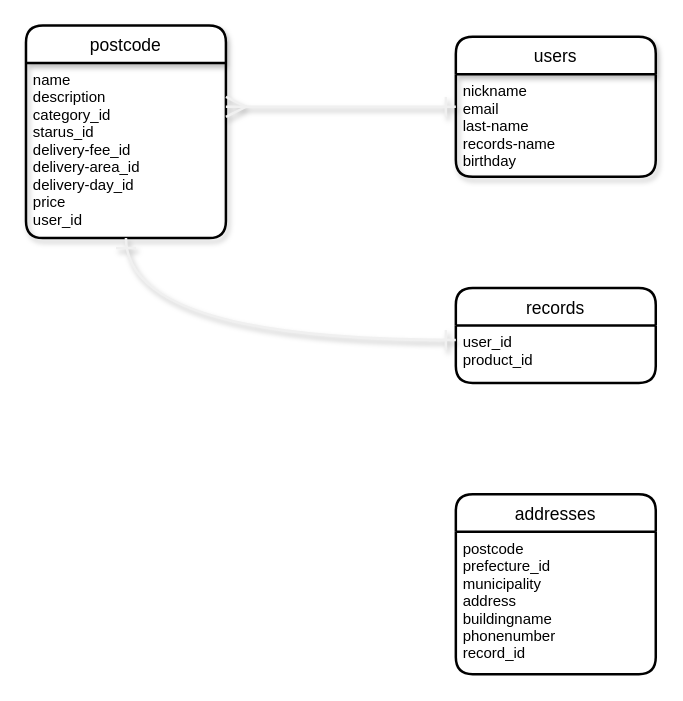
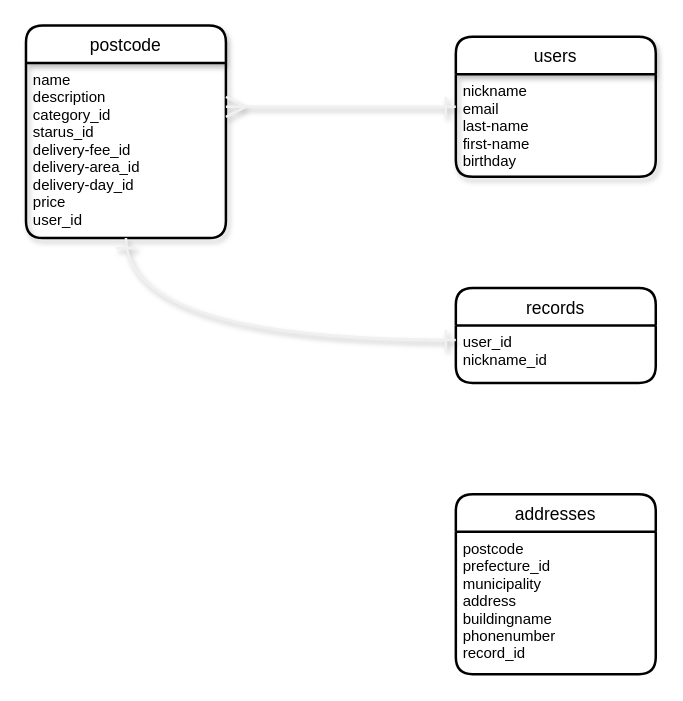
(494, 91) -> (494, 91)
(490, 343) -> (490, 343)
